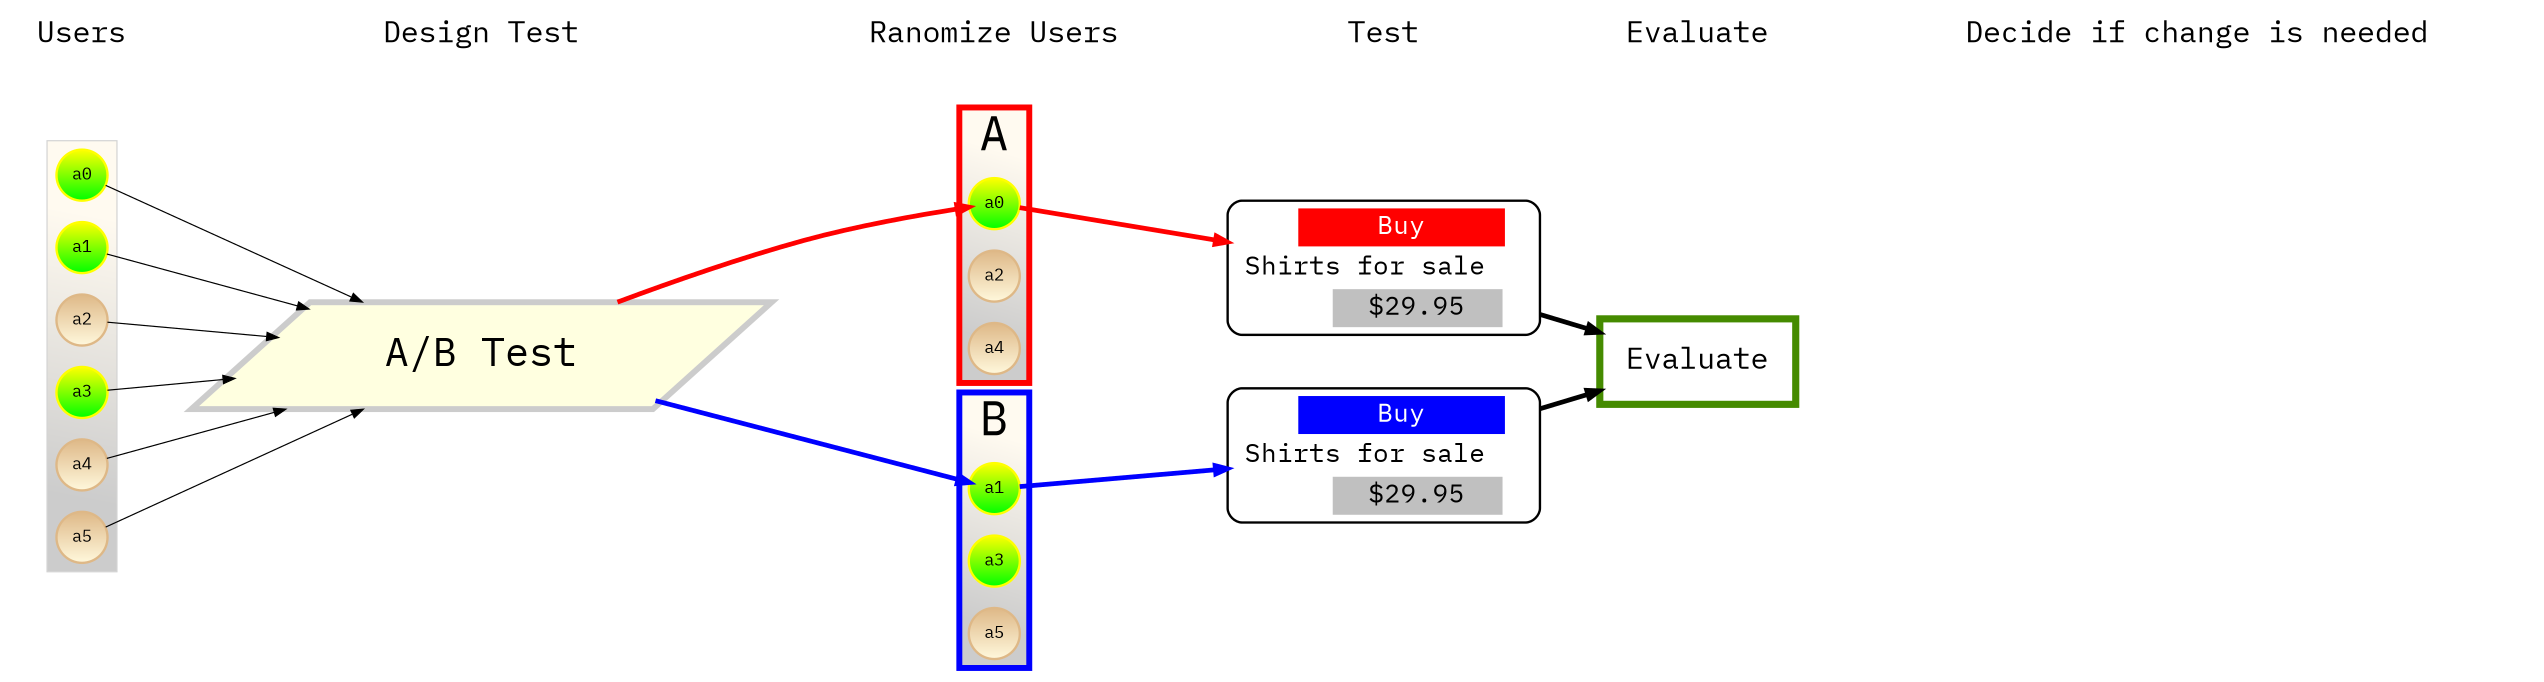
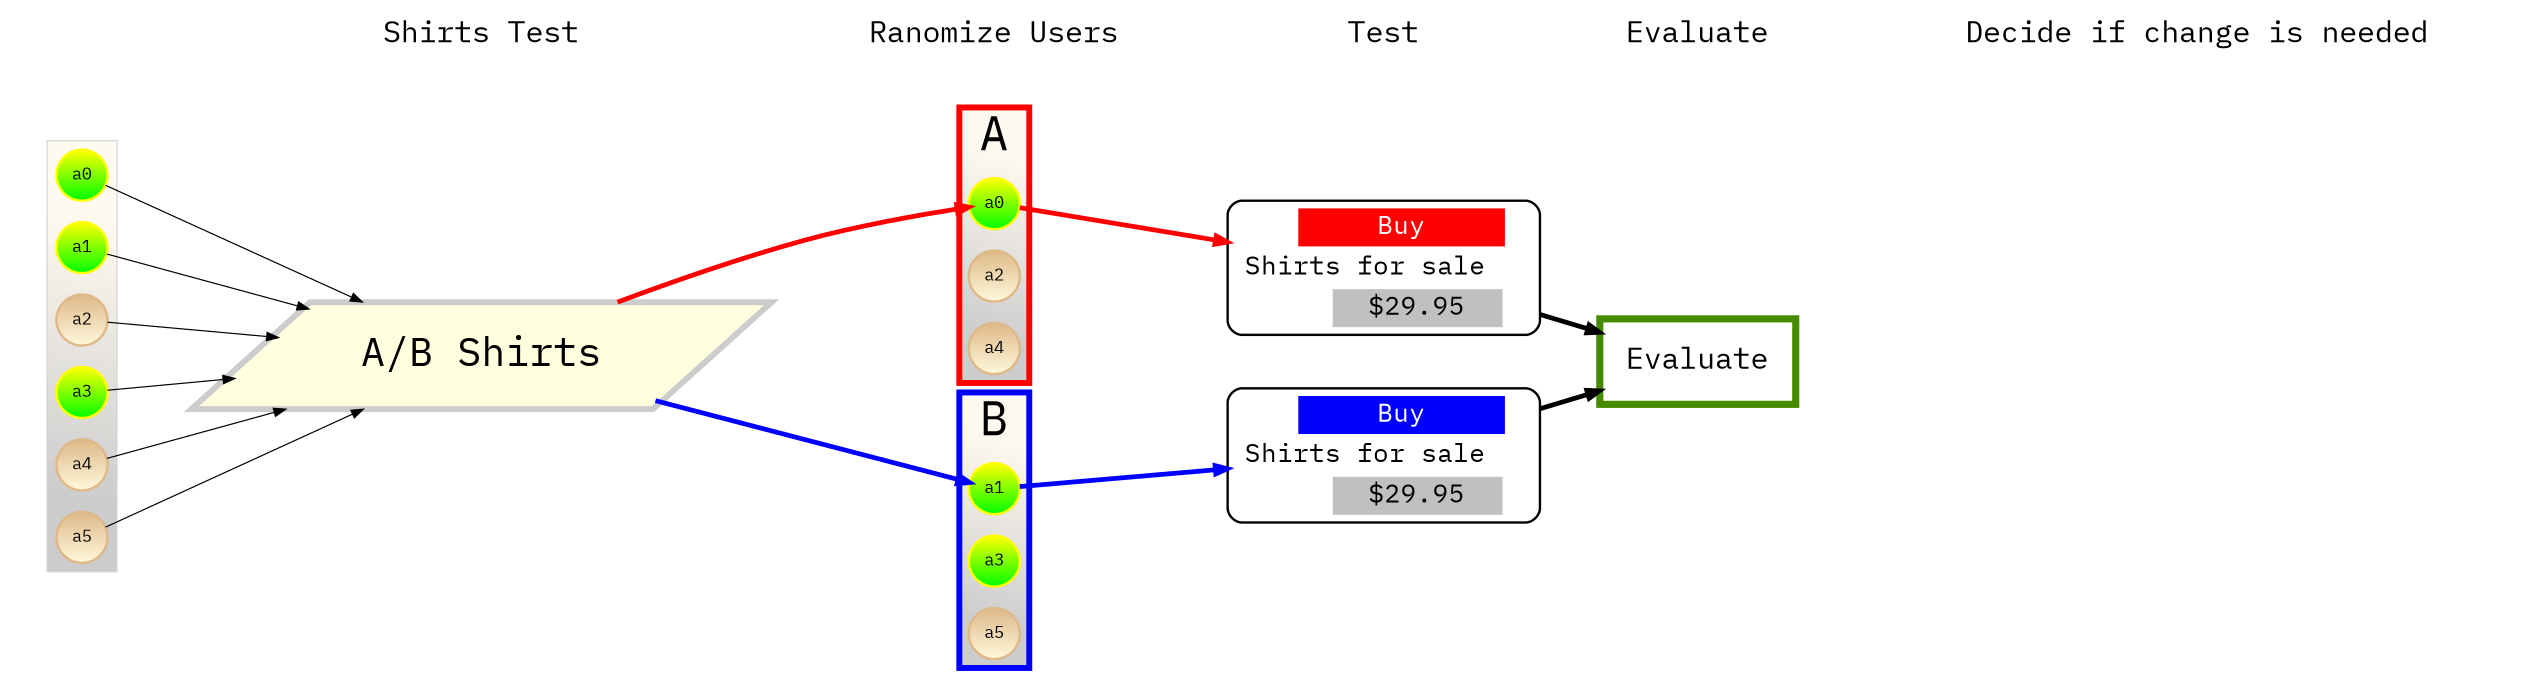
(82, 35) -> none
(481, 35) -> (481, 35)
(481, 356) -> (481, 356)
